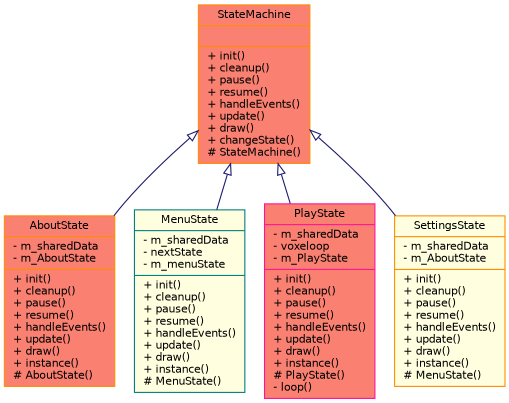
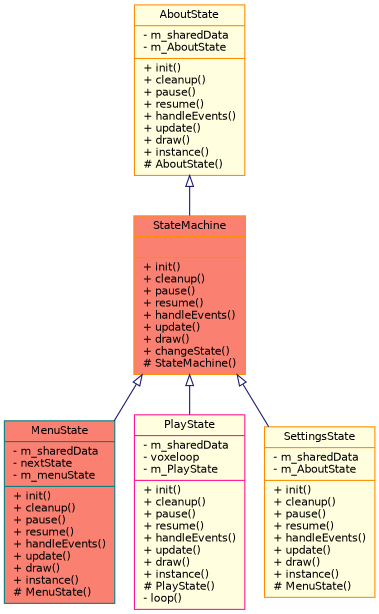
(150, 175) -> (190, 201)
(60, 301) -> (190, 90)
(190, 301) -> (60, 512)
(320, 301) -> (190, 512)
